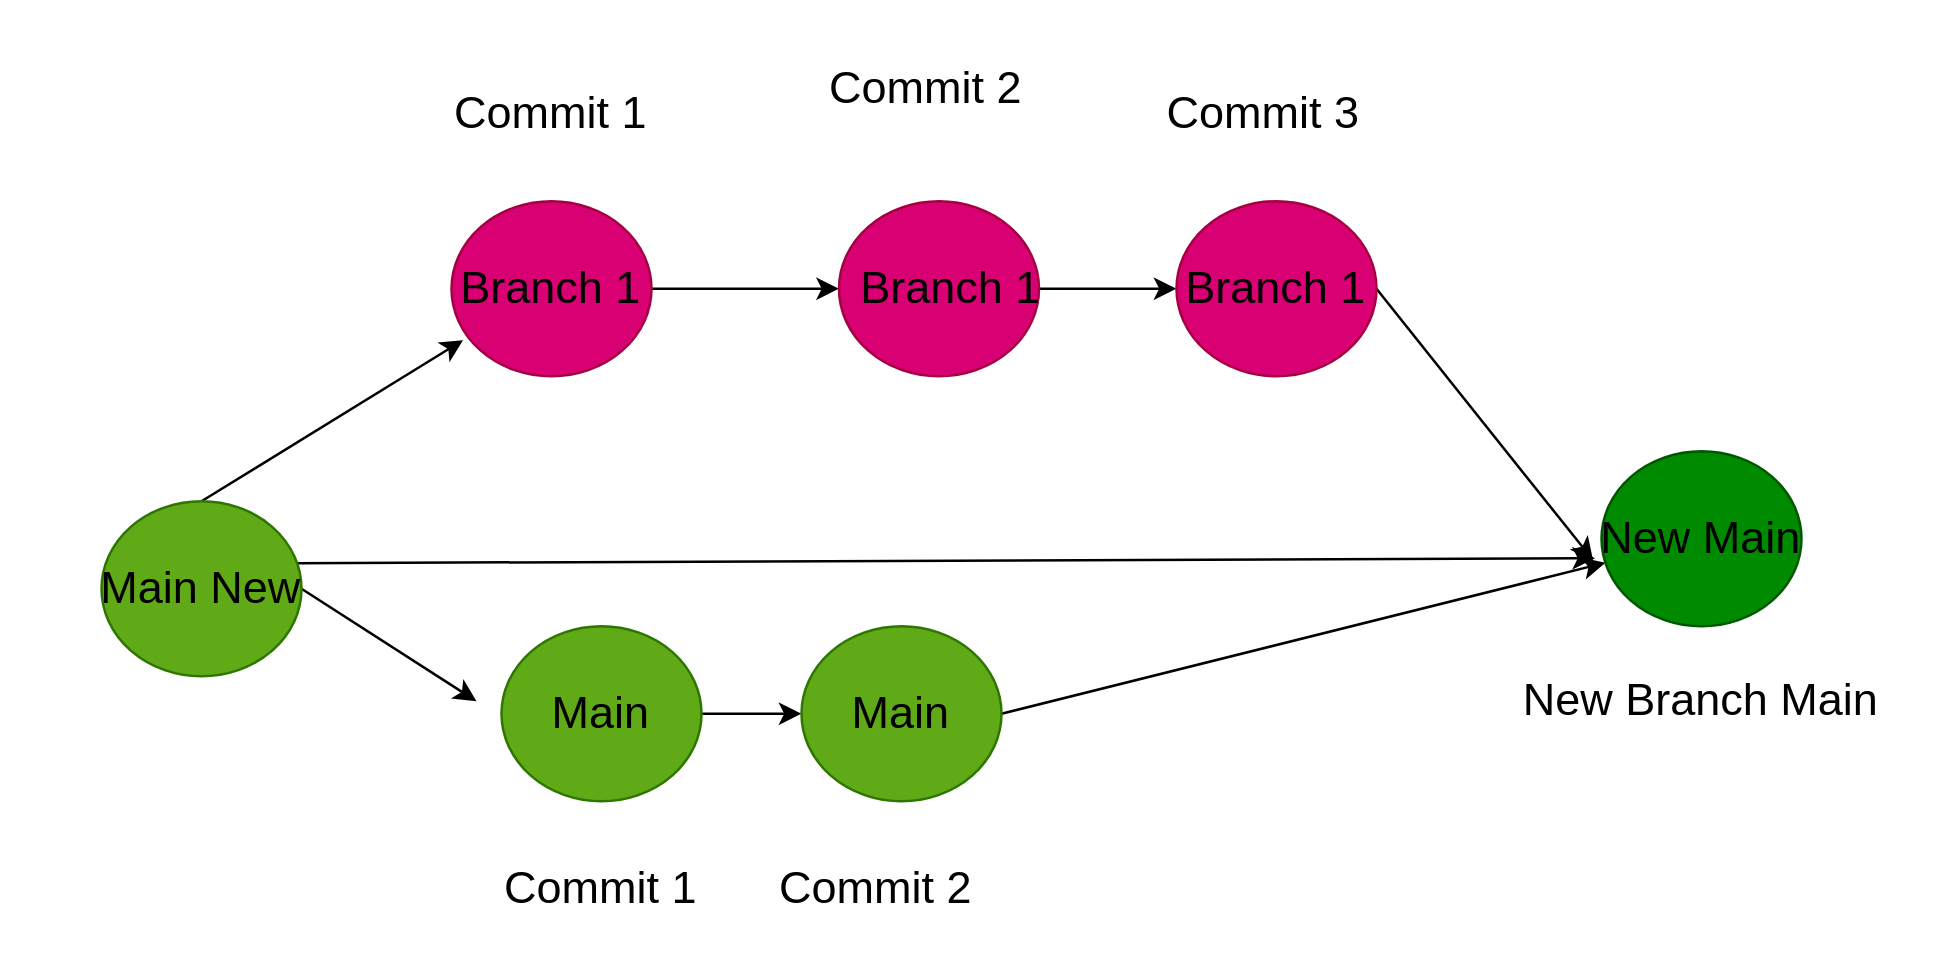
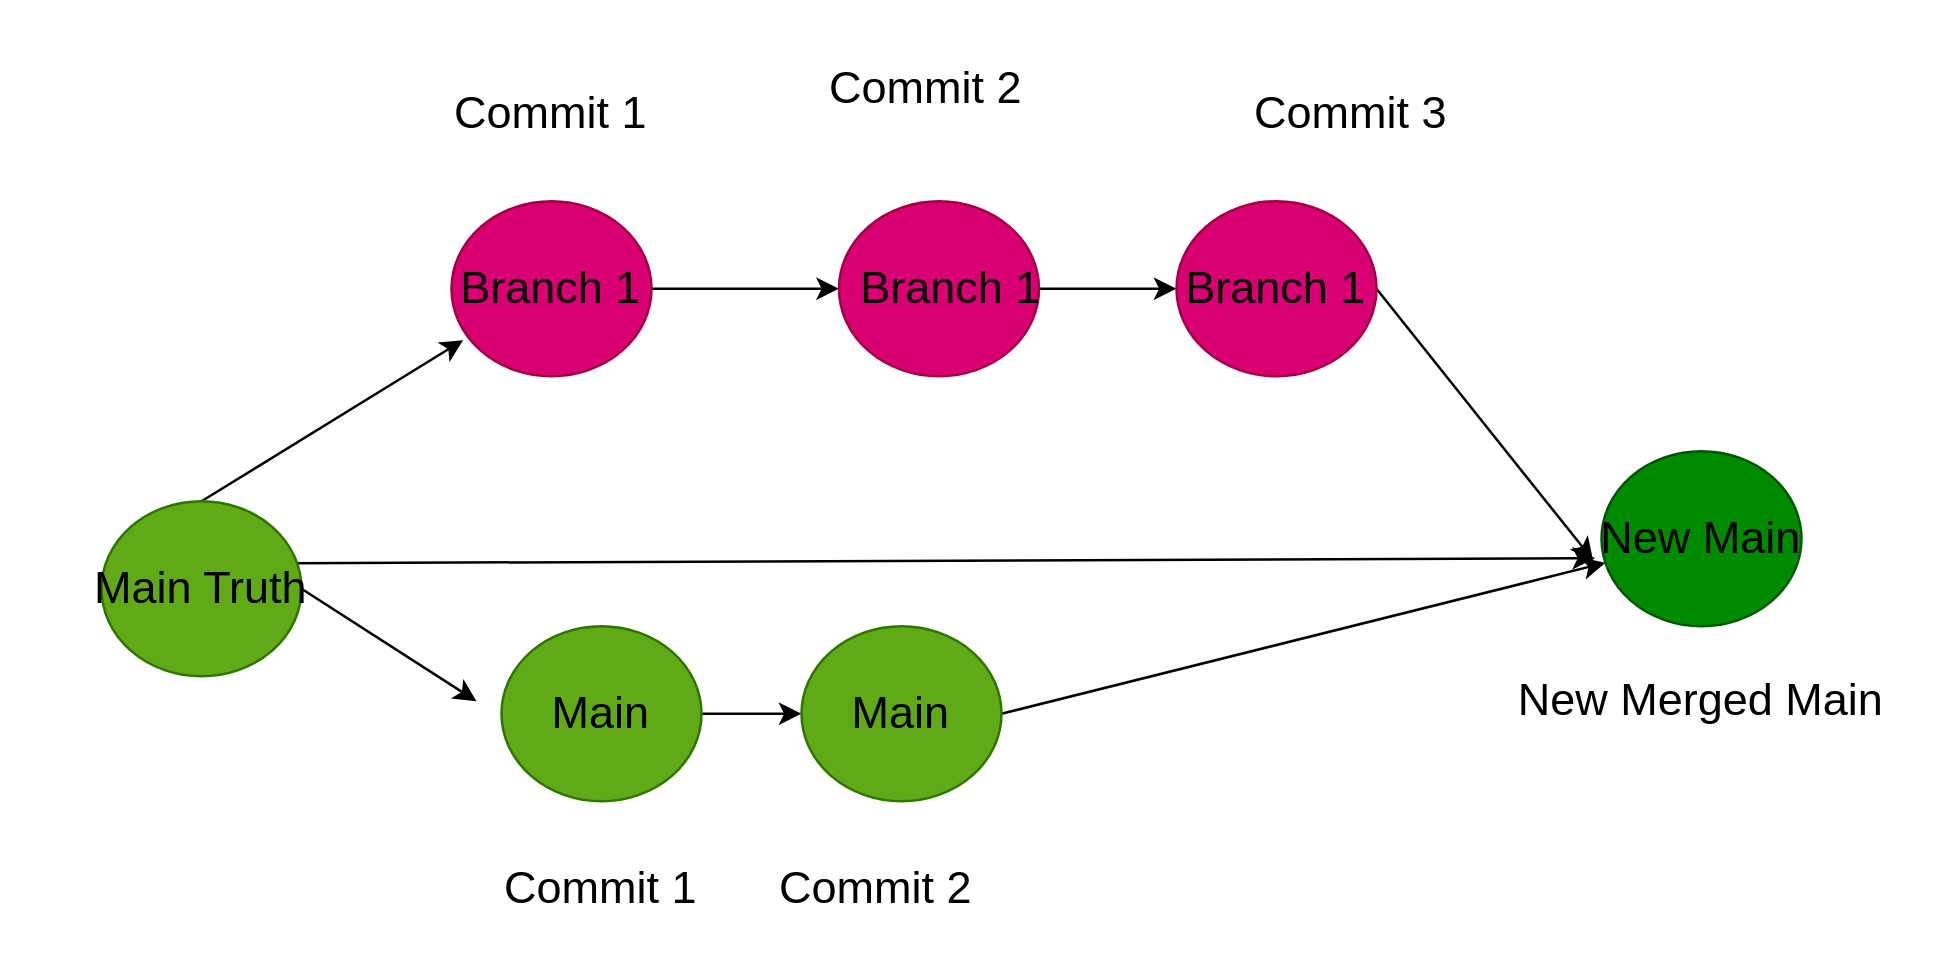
(1264, 114) -> (1351, 114)
(201, 589) -> (201, 589)
(1701, 701) -> (1701, 701)
